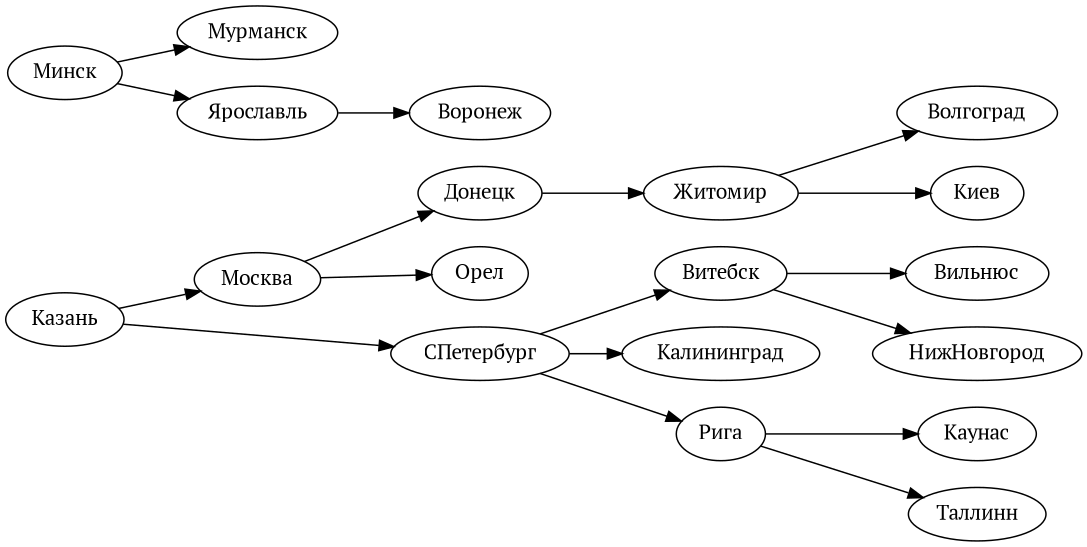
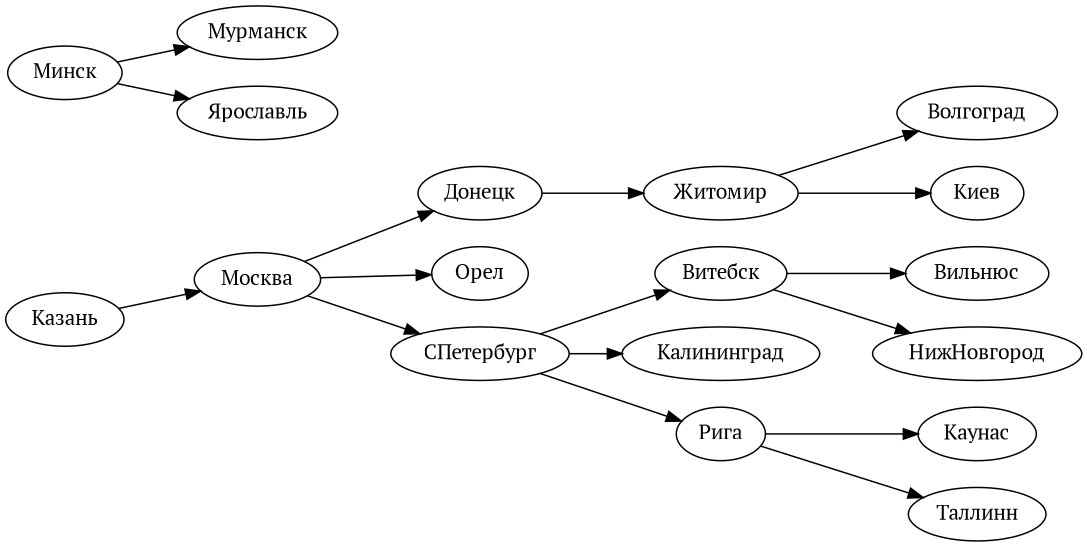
(480, 113) -> none
(251, 335) -> (357, 312)
